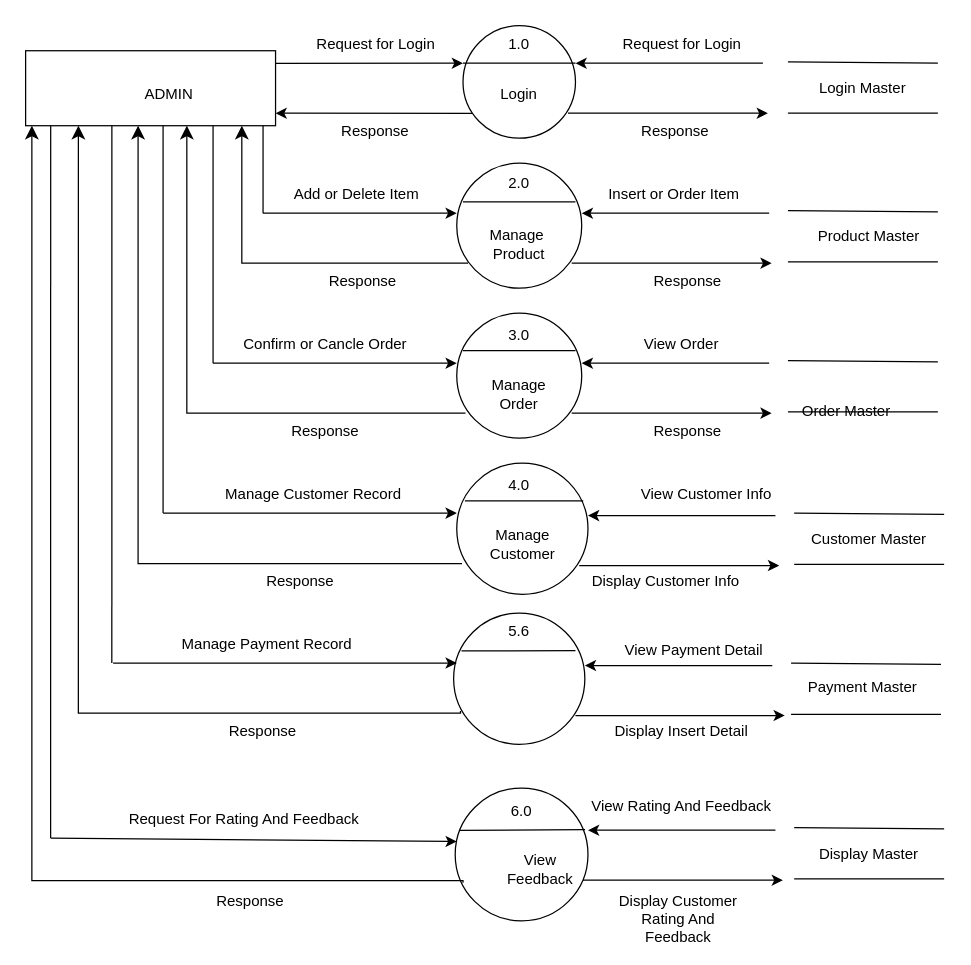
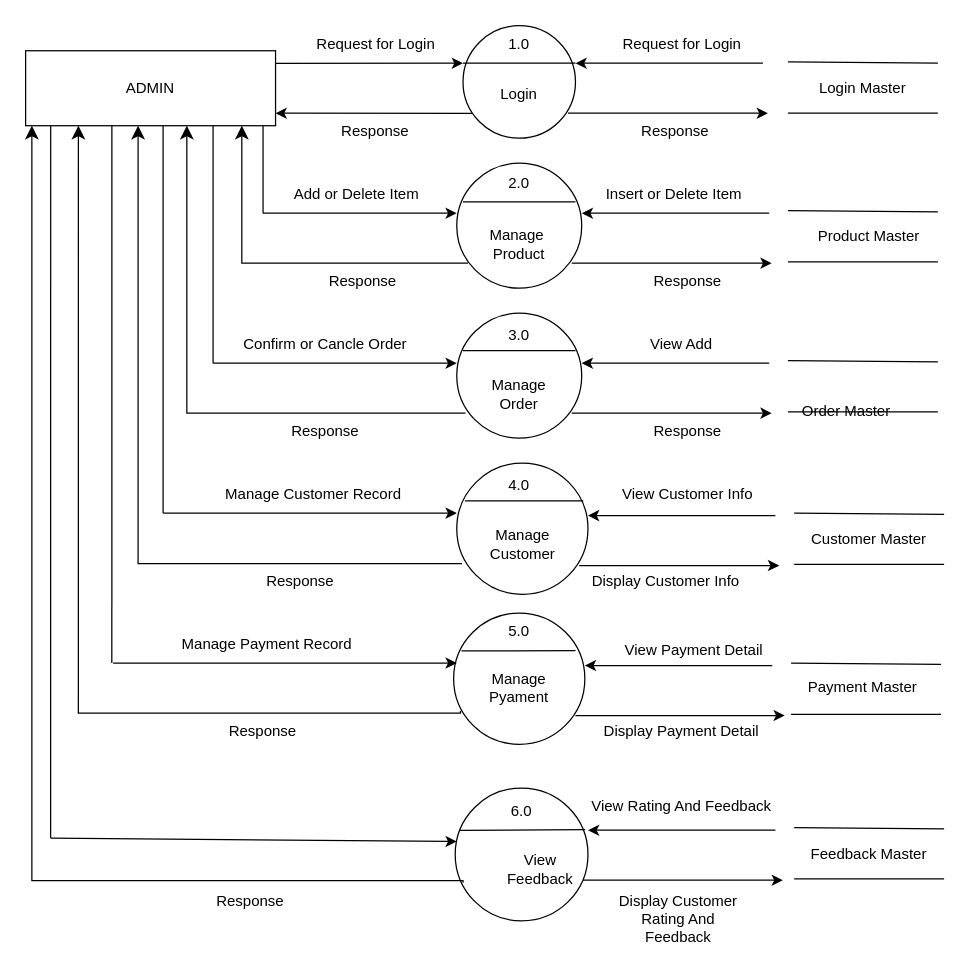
(169, 94) -> (151, 88)
(674, 194) -> (674, 194)
(682, 344) -> (682, 344)
(707, 494) -> (688, 494)
(519, 632) -> (519, 632)
none -> (519, 688)
(682, 732) -> (682, 732)
(244, 819) -> none
(869, 854) -> (869, 854)
